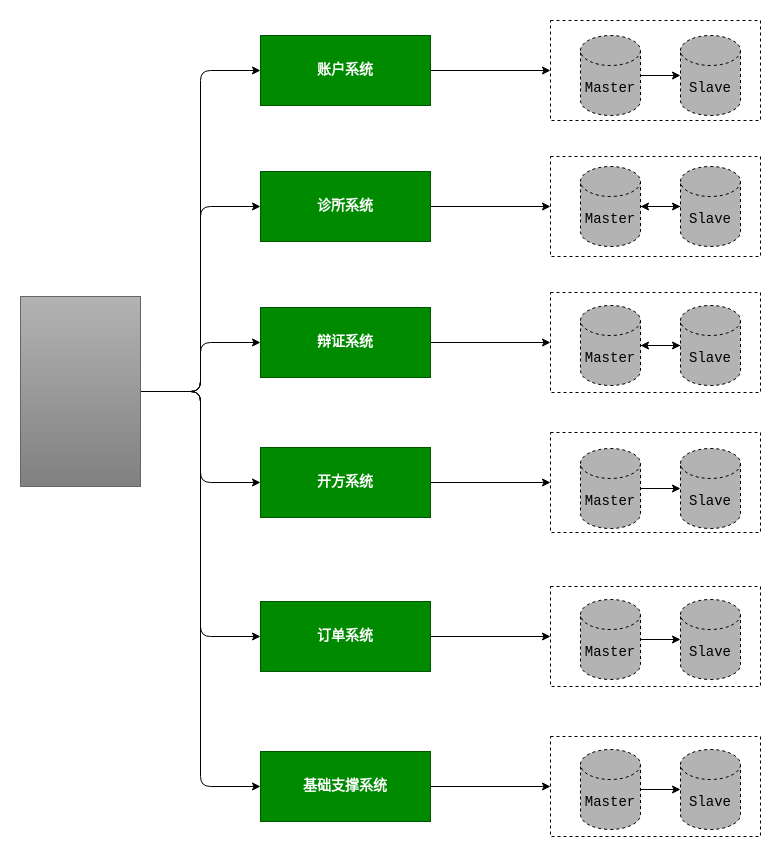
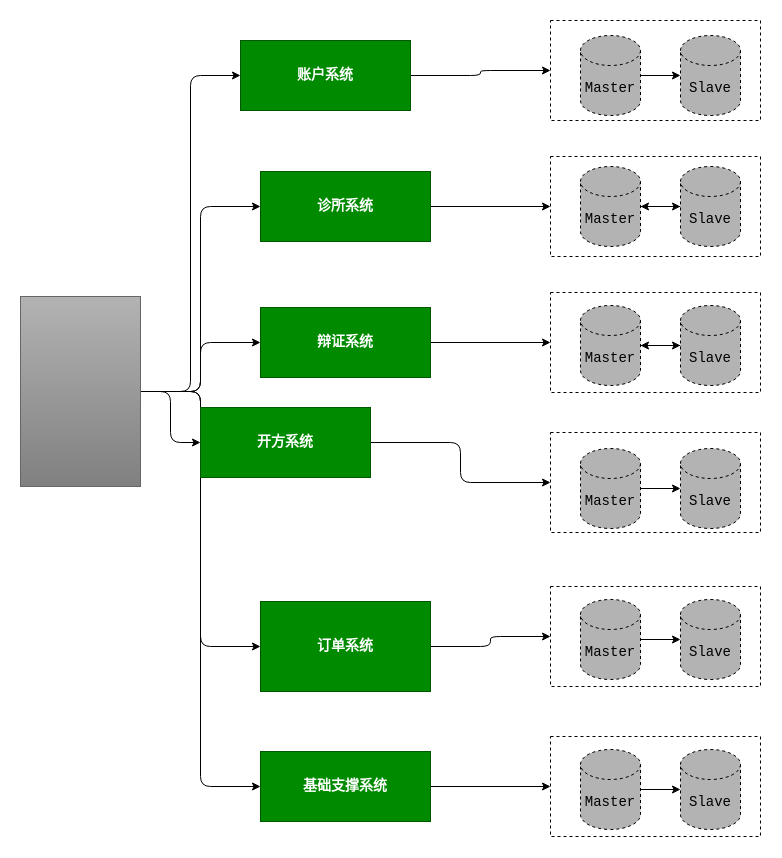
(346, 71) -> (326, 76)
(346, 483) -> (286, 443)
(346, 637) -> (346, 647)
